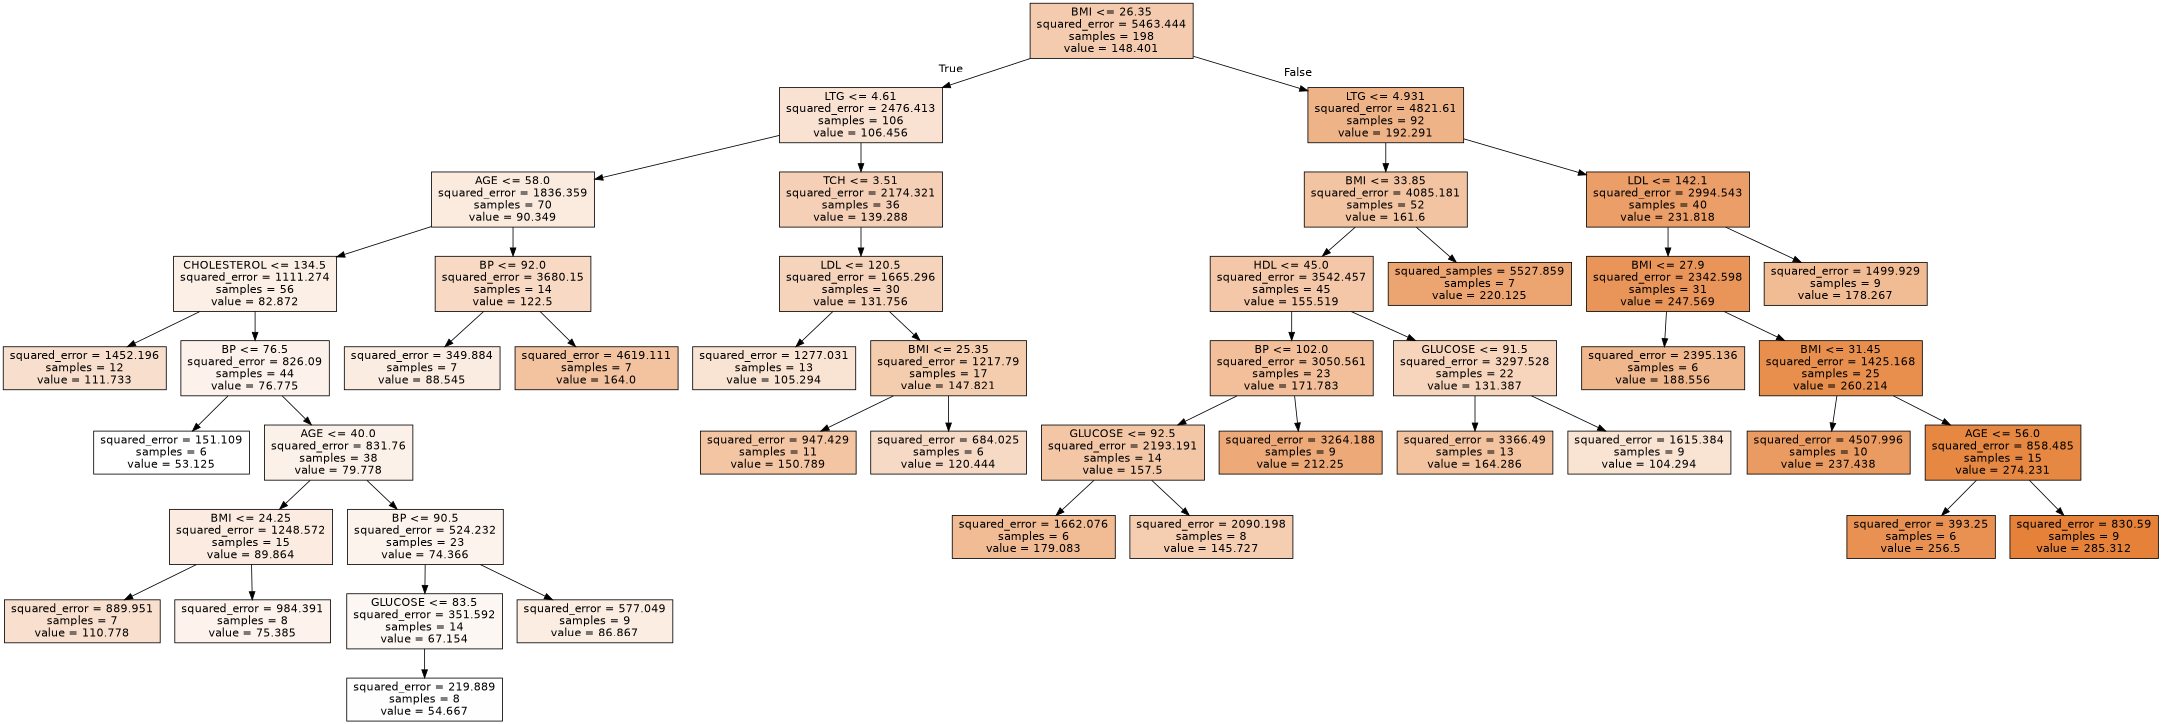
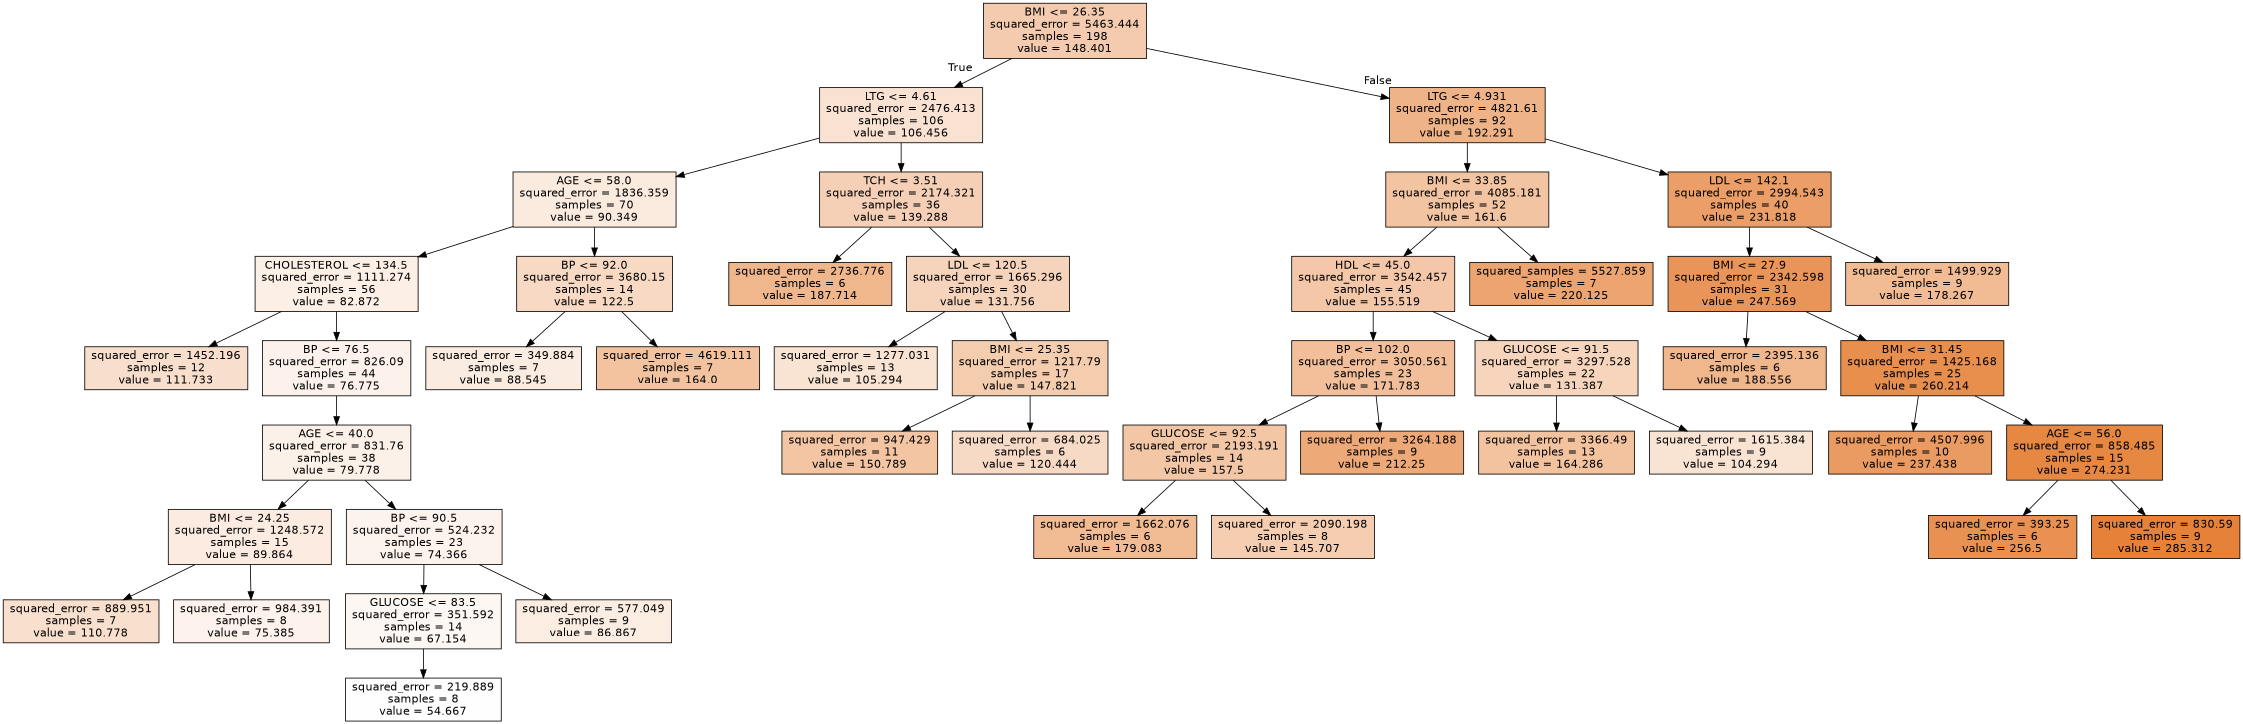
none -> (810, 284)
(172, 453) -> none
(1211, 537) -> (1293, 537)
